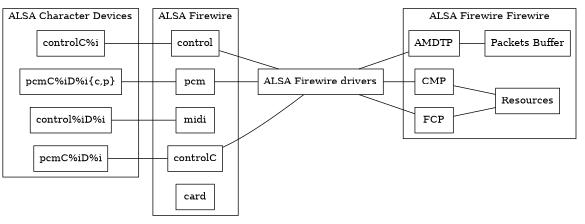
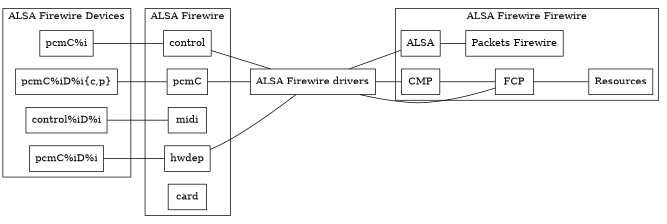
(71, 17) -> (67, 17)
(71, 43) -> (66, 43)
(434, 43) -> (421, 43)
(528, 43) -> (514, 43)
(195, 82) -> (187, 82)
(475, 90) -> (468, 82)
(195, 159) -> (187, 159)
